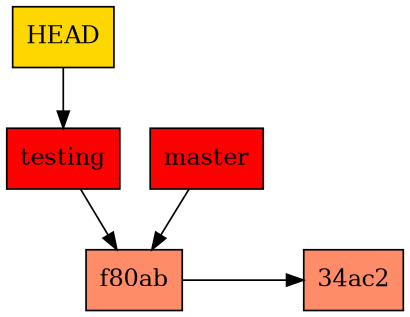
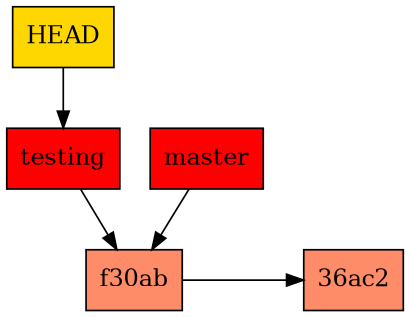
(134, 280) -> (134, 280)
(354, 280) -> (354, 280)
